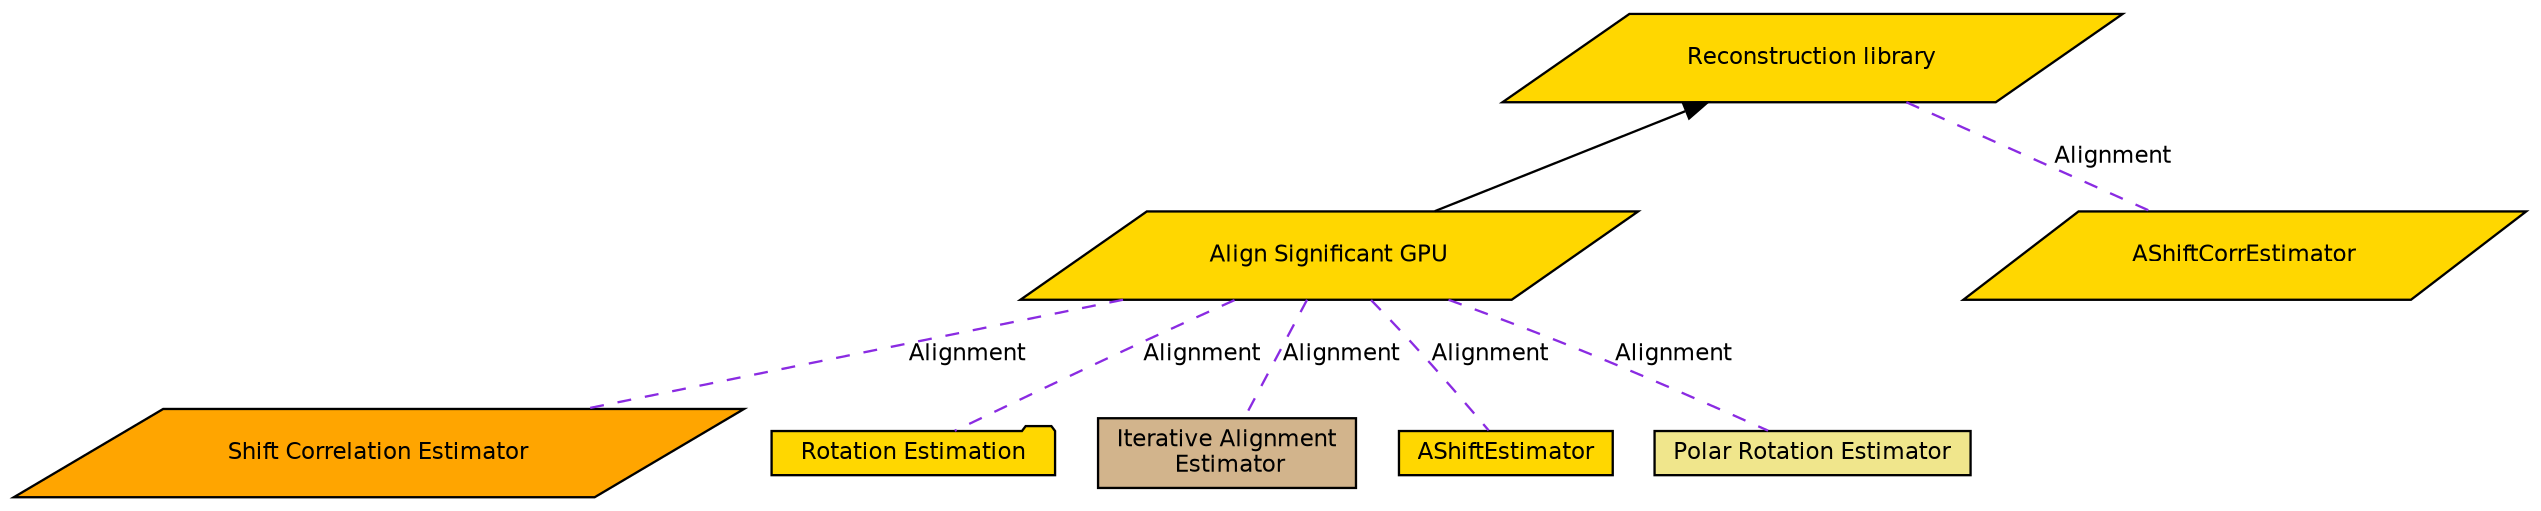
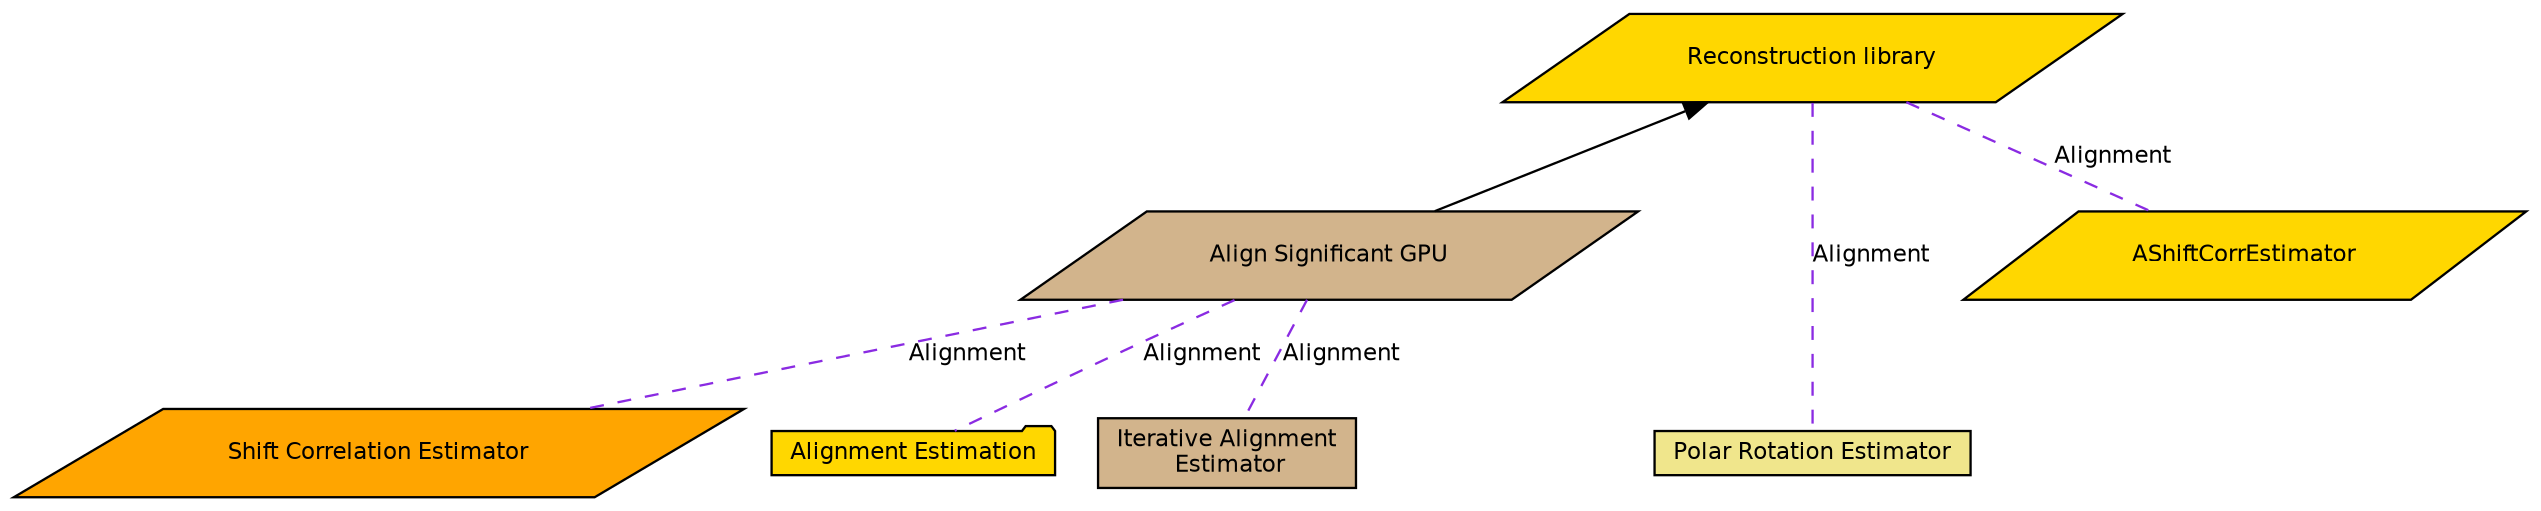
(1329, 256) -> (1329, 256)
(1610, 362) -> (1813, 267)
(913, 453) -> (913, 453)
(1506, 453) -> none
